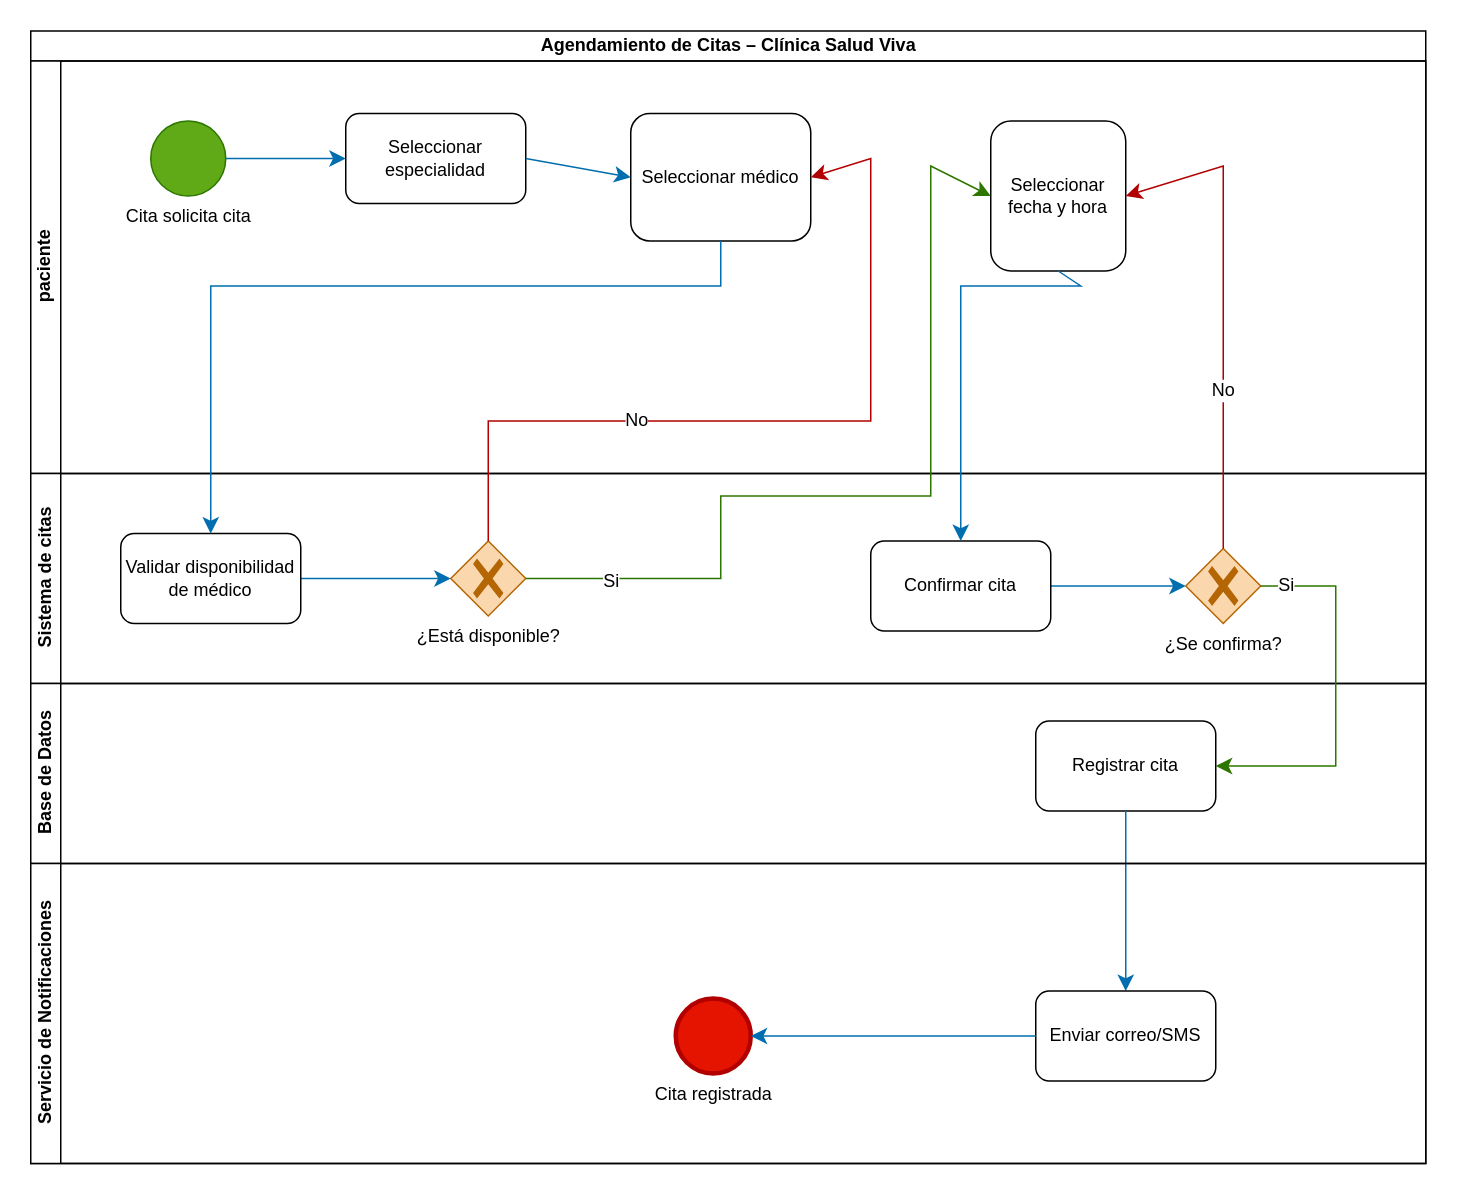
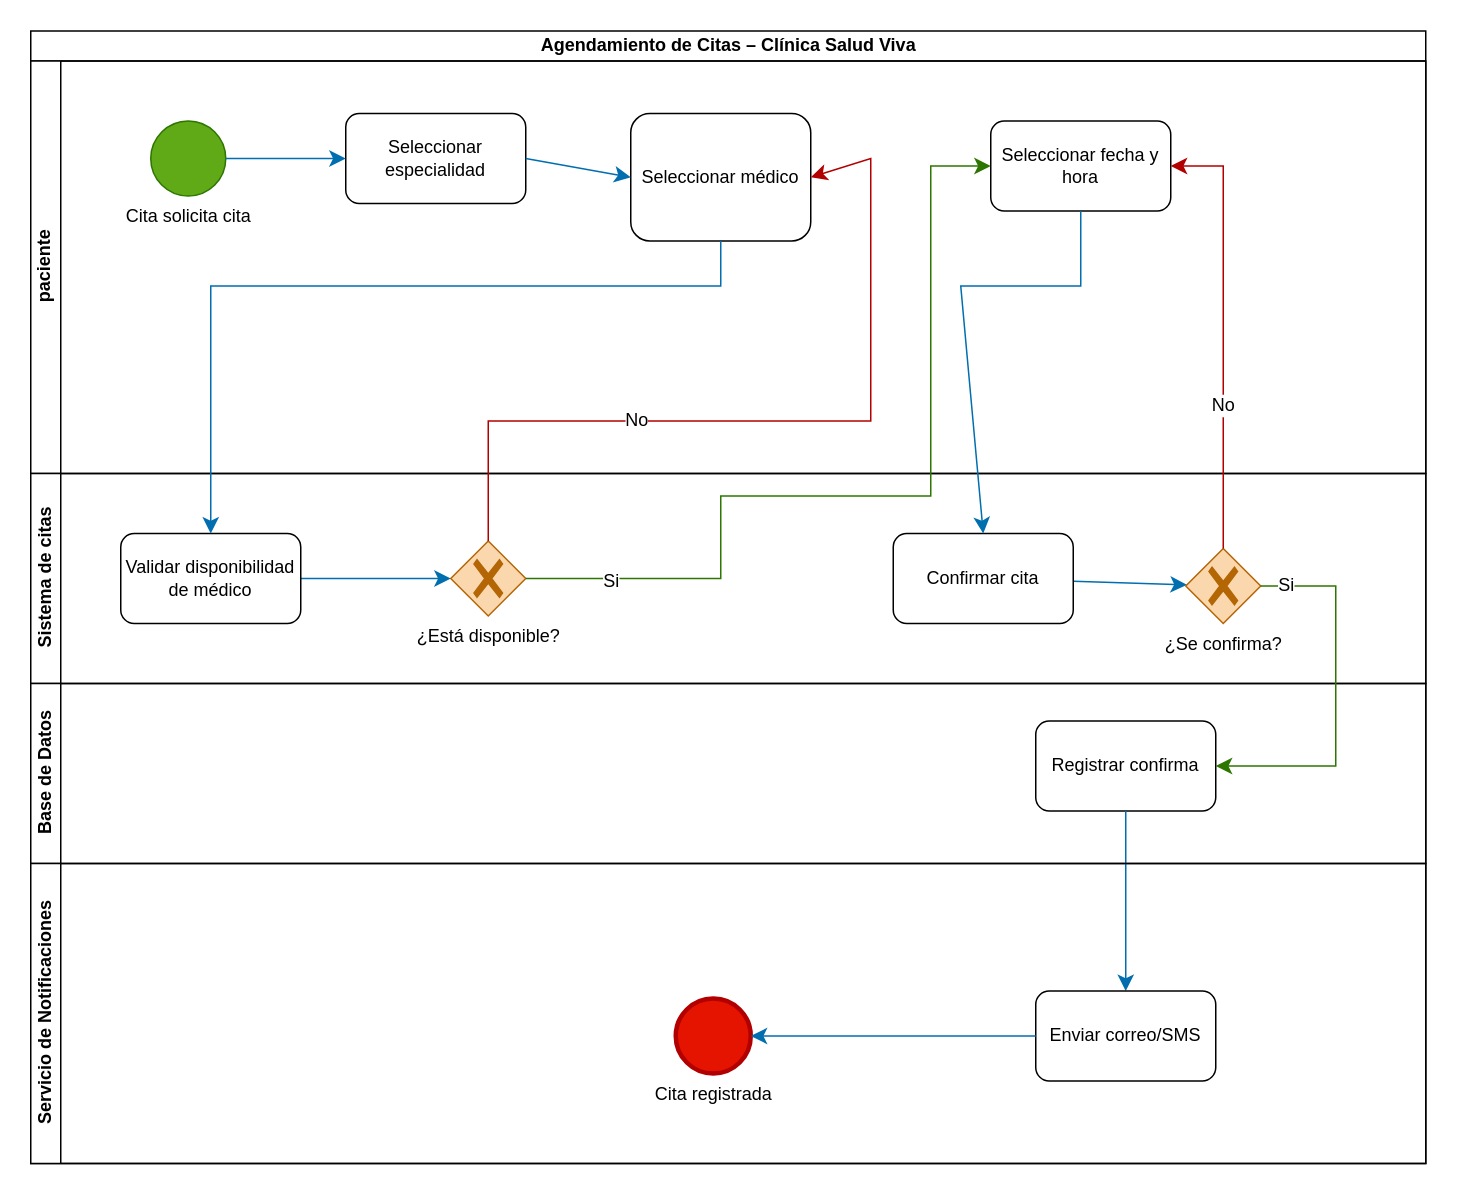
(1058, 196) -> (1081, 166)
(961, 586) -> (983, 578)
(1126, 766) -> (1126, 766)
